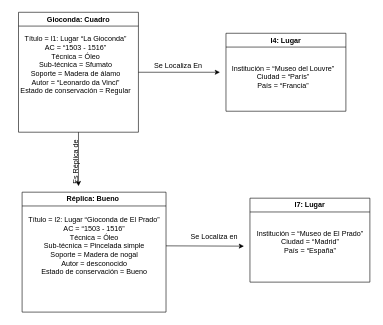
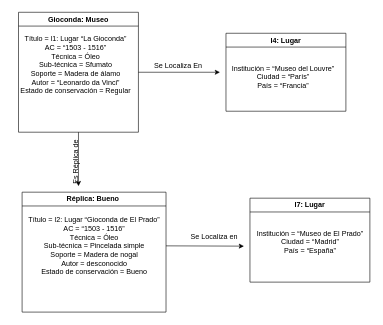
(78, 20) -> (78, 20)
